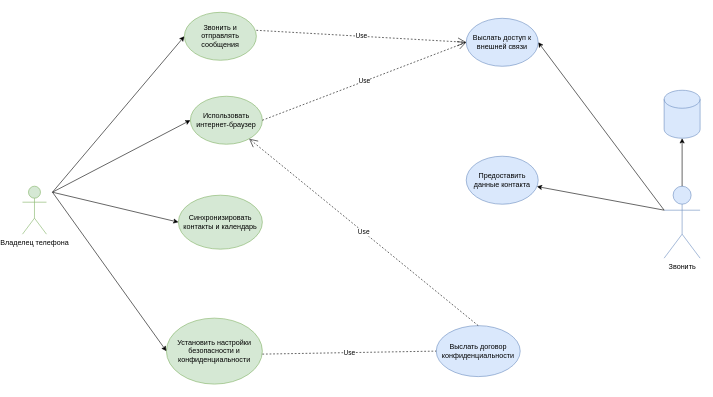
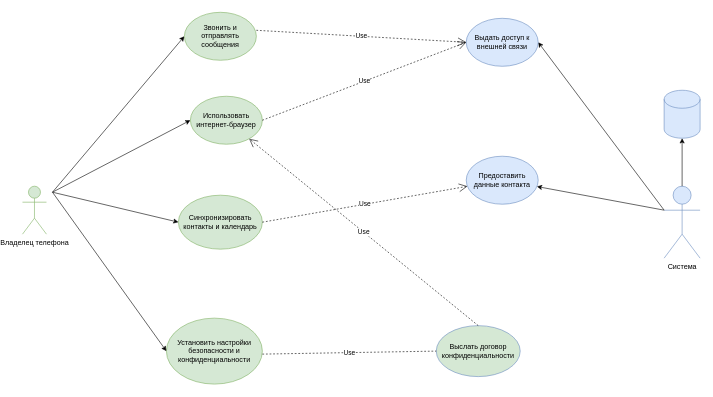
(503, 42) -> (503, 42)
none -> (365, 204)
(683, 267) -> (683, 267)
(479, 351) -> (479, 351)
